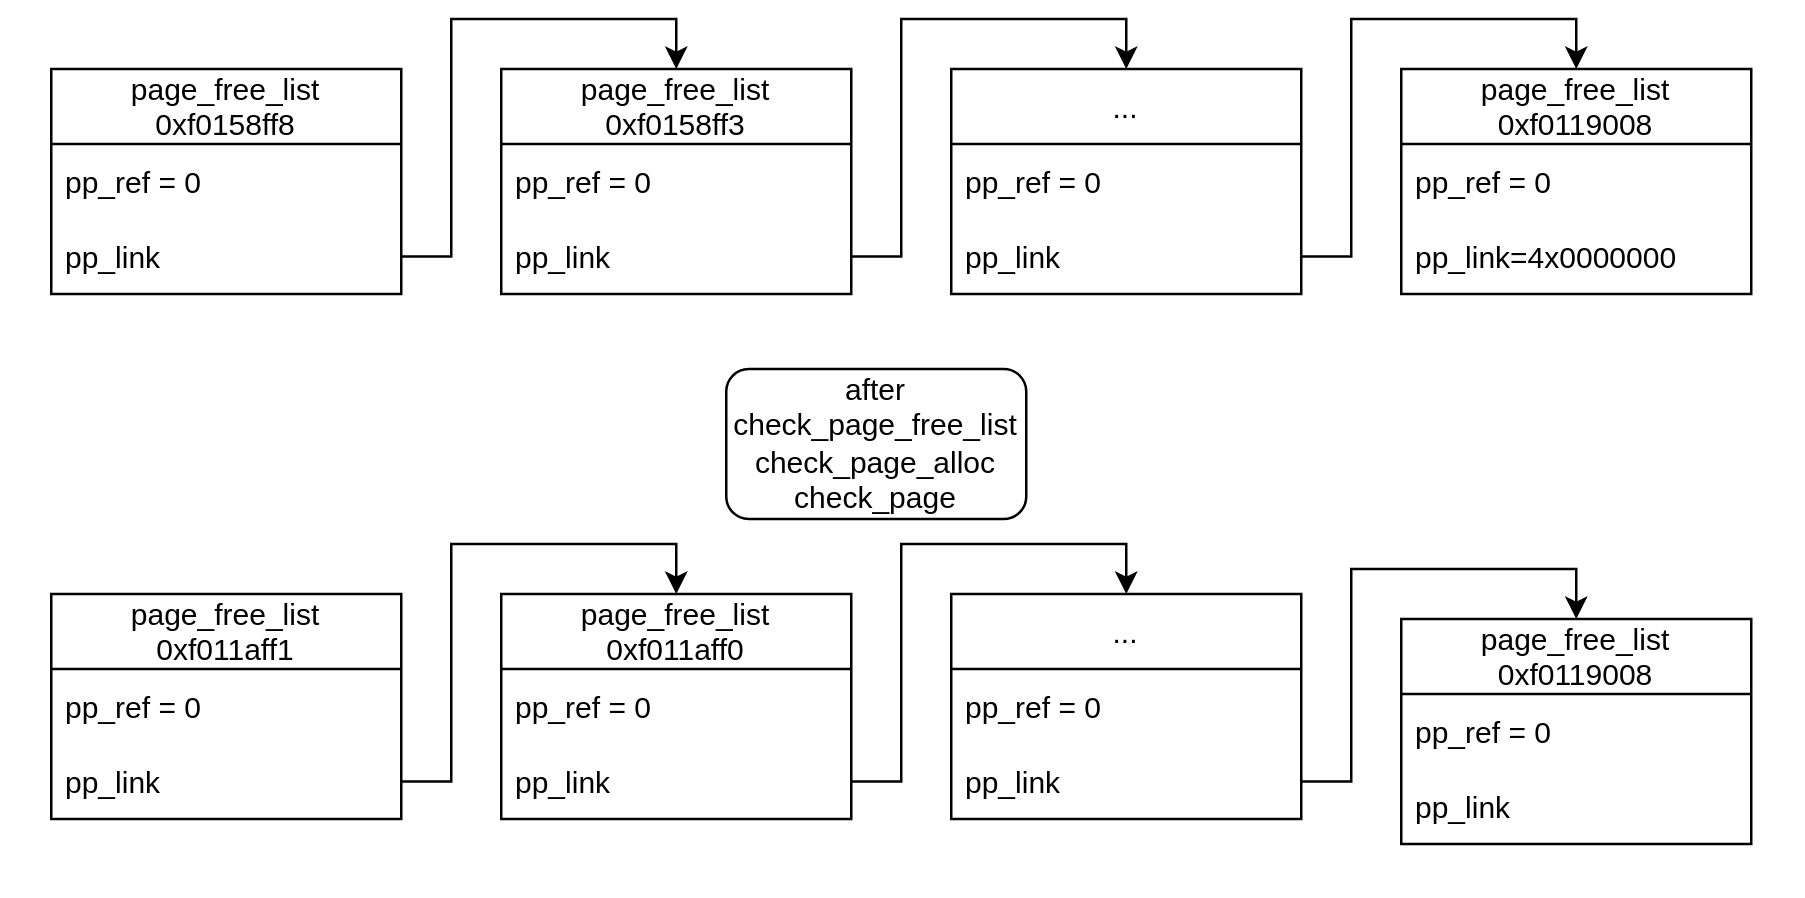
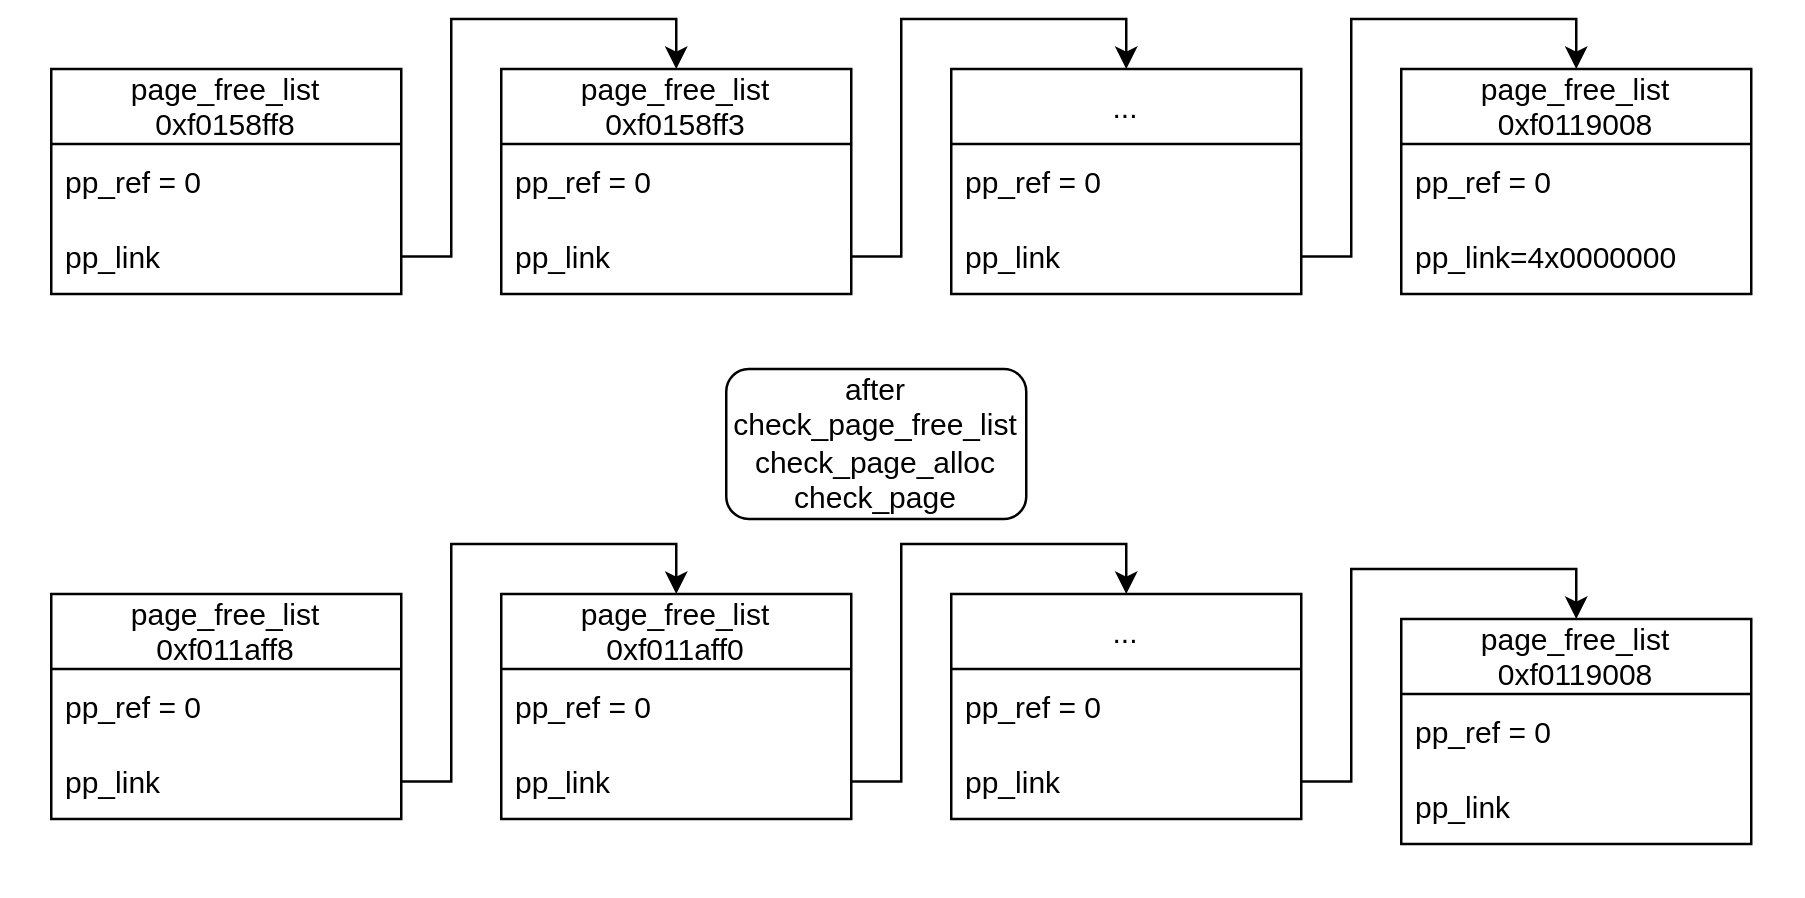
(225, 615) -> (225, 615)
